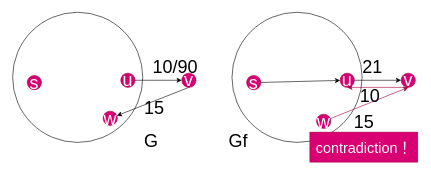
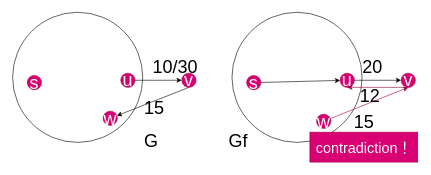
(175, 67) -> (175, 67)
(373, 67) -> (373, 67)
(370, 96) -> (370, 96)
